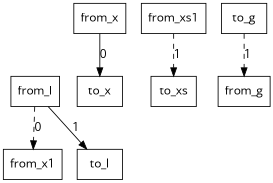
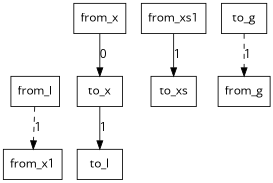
(174, 51) -> (174, 51)
(65, 125) -> (100, 124)
(38, 128) -> (38, 128)
